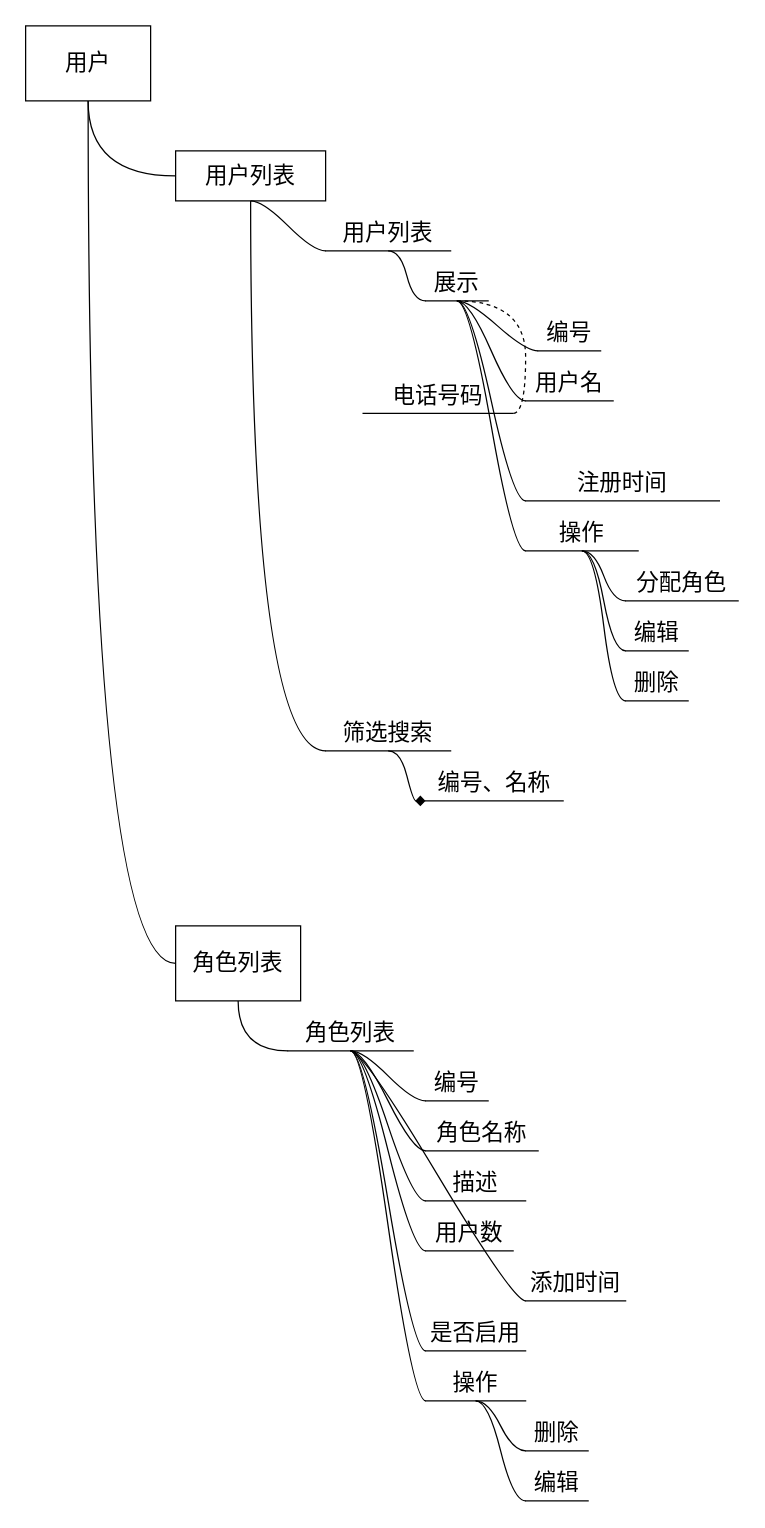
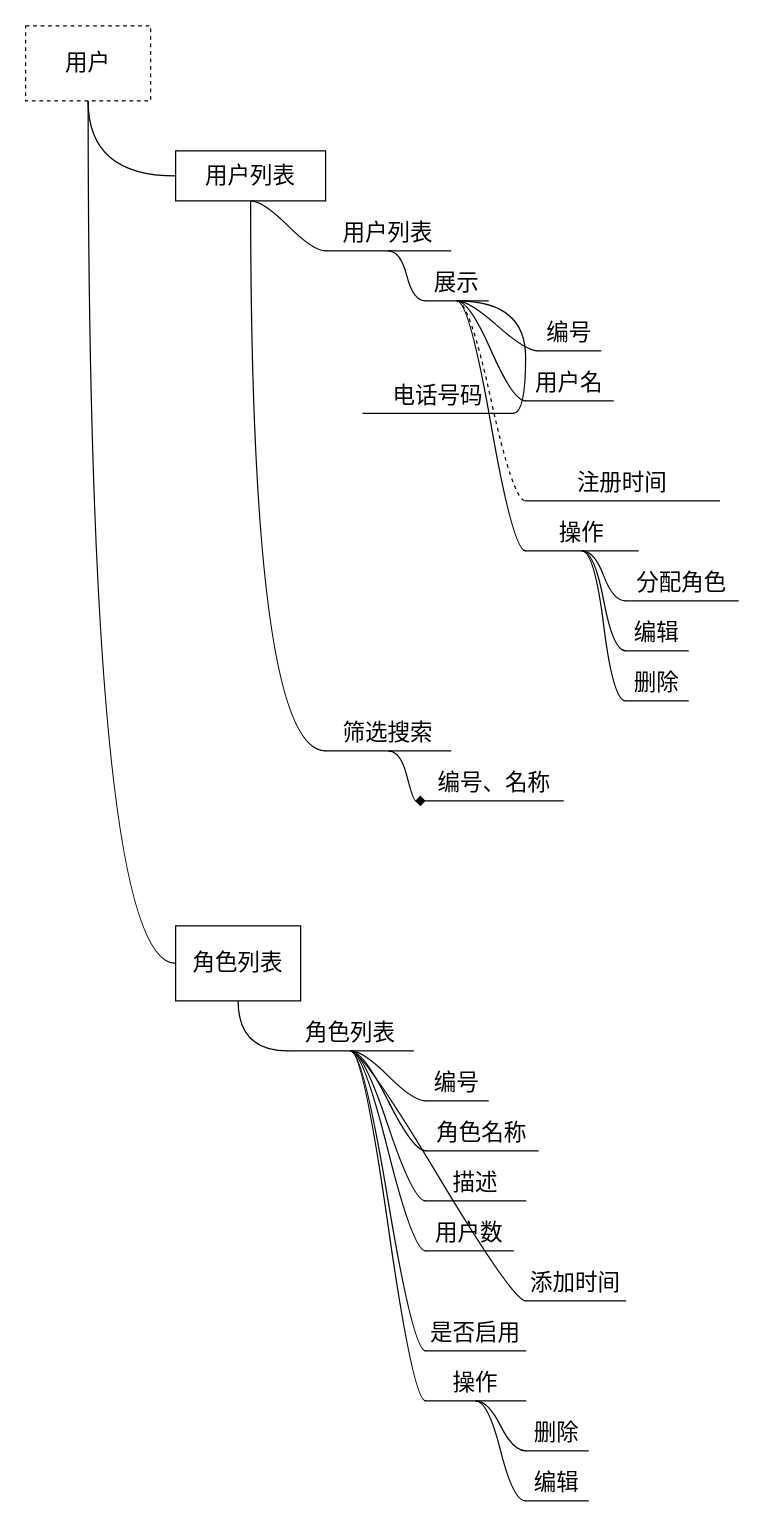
(88, 63) -> (88, 63)
(524, 343) -> (524, 343)
(494, 415) -> (494, 415)
